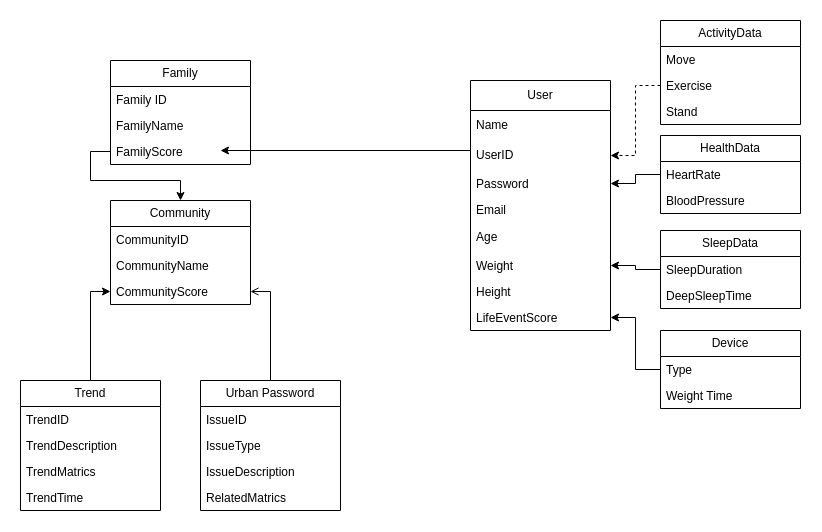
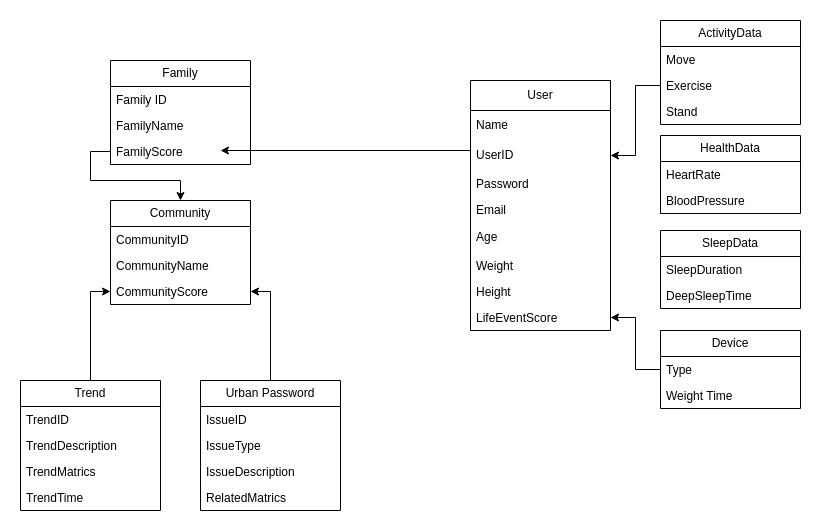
(636, 118) -> (636, 118)
(636, 176) -> none
(638, 270) -> none
(257, 292) -> (259, 292)
